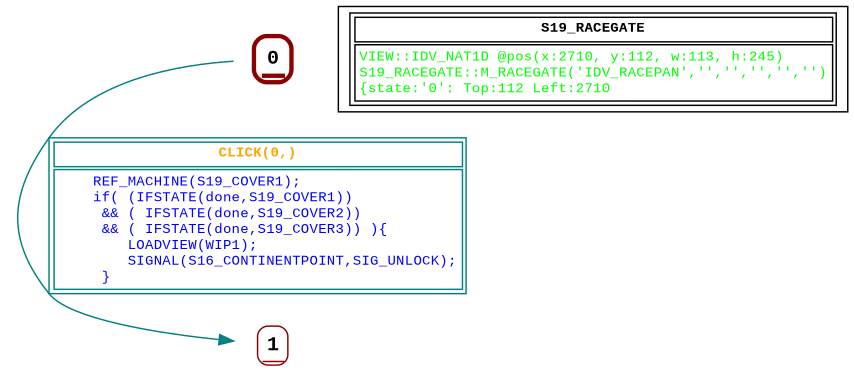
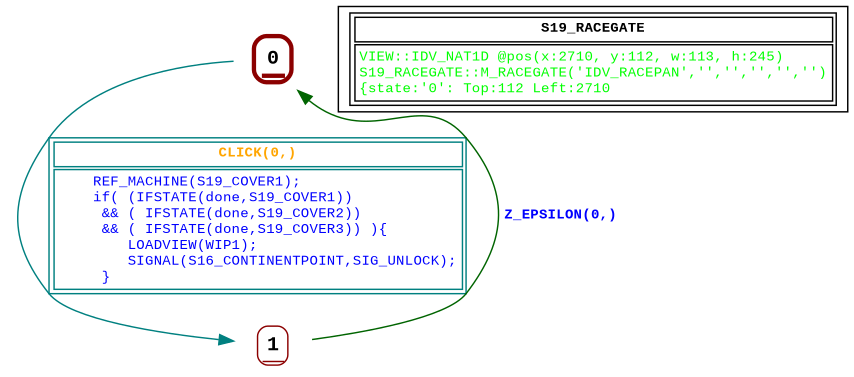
none -> (498, 212)
